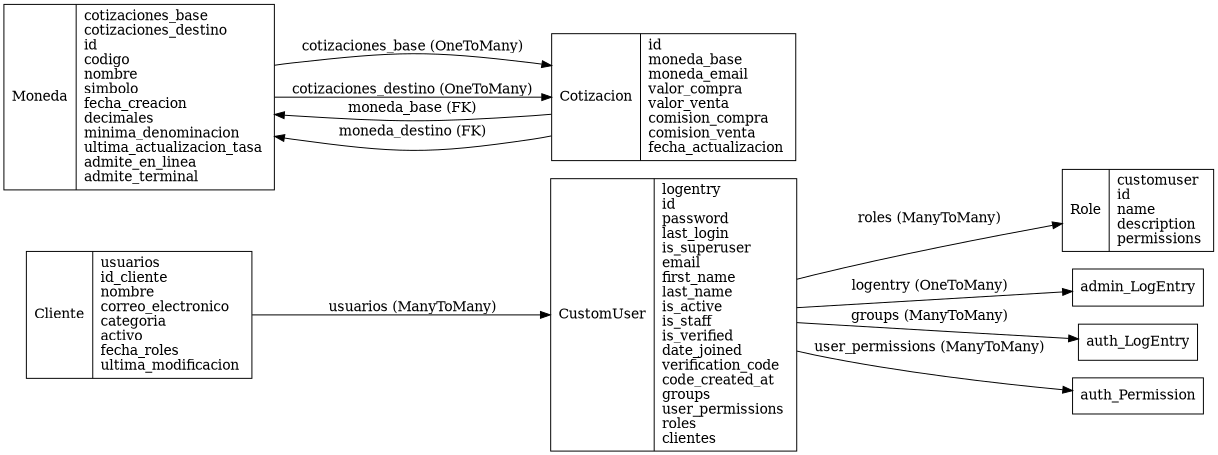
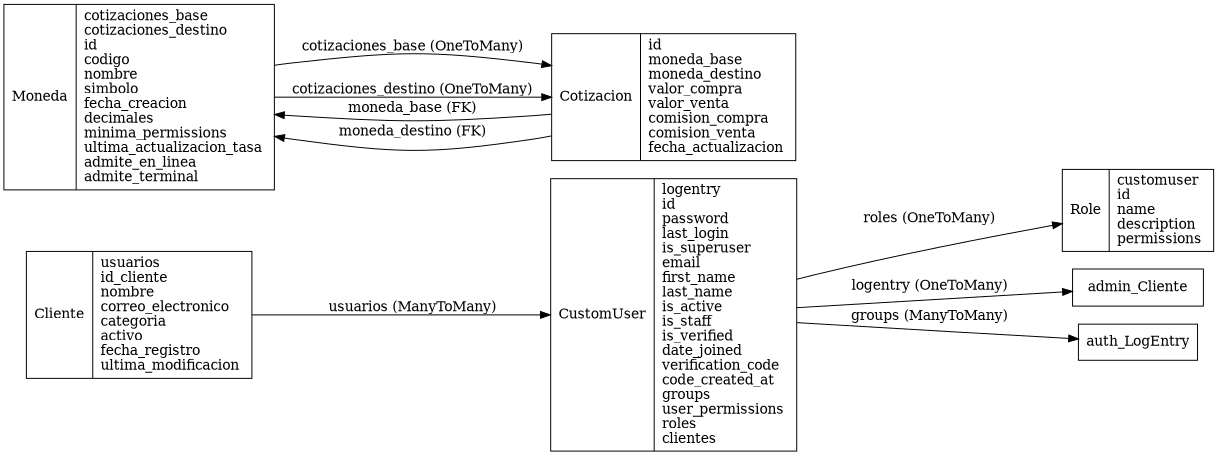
(701, 75) -> (707, 75)
(164, 133) -> (158, 133)
(930, 219) -> (930, 219)
(1138, 288) -> (1138, 288)
(142, 351) -> (153, 351)
(1138, 396) -> none
